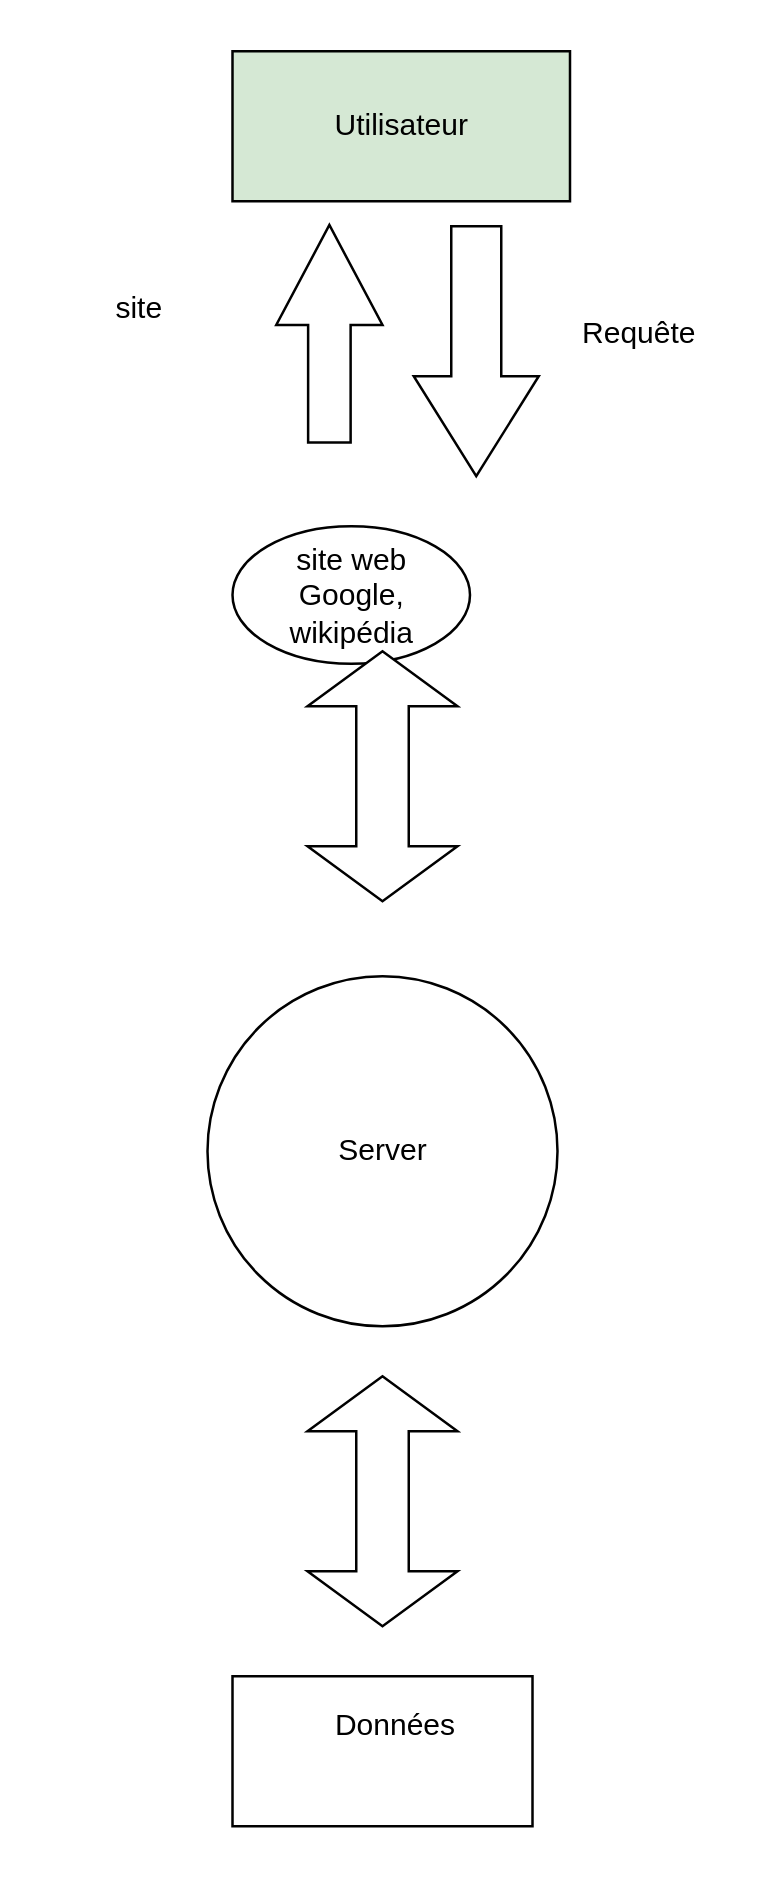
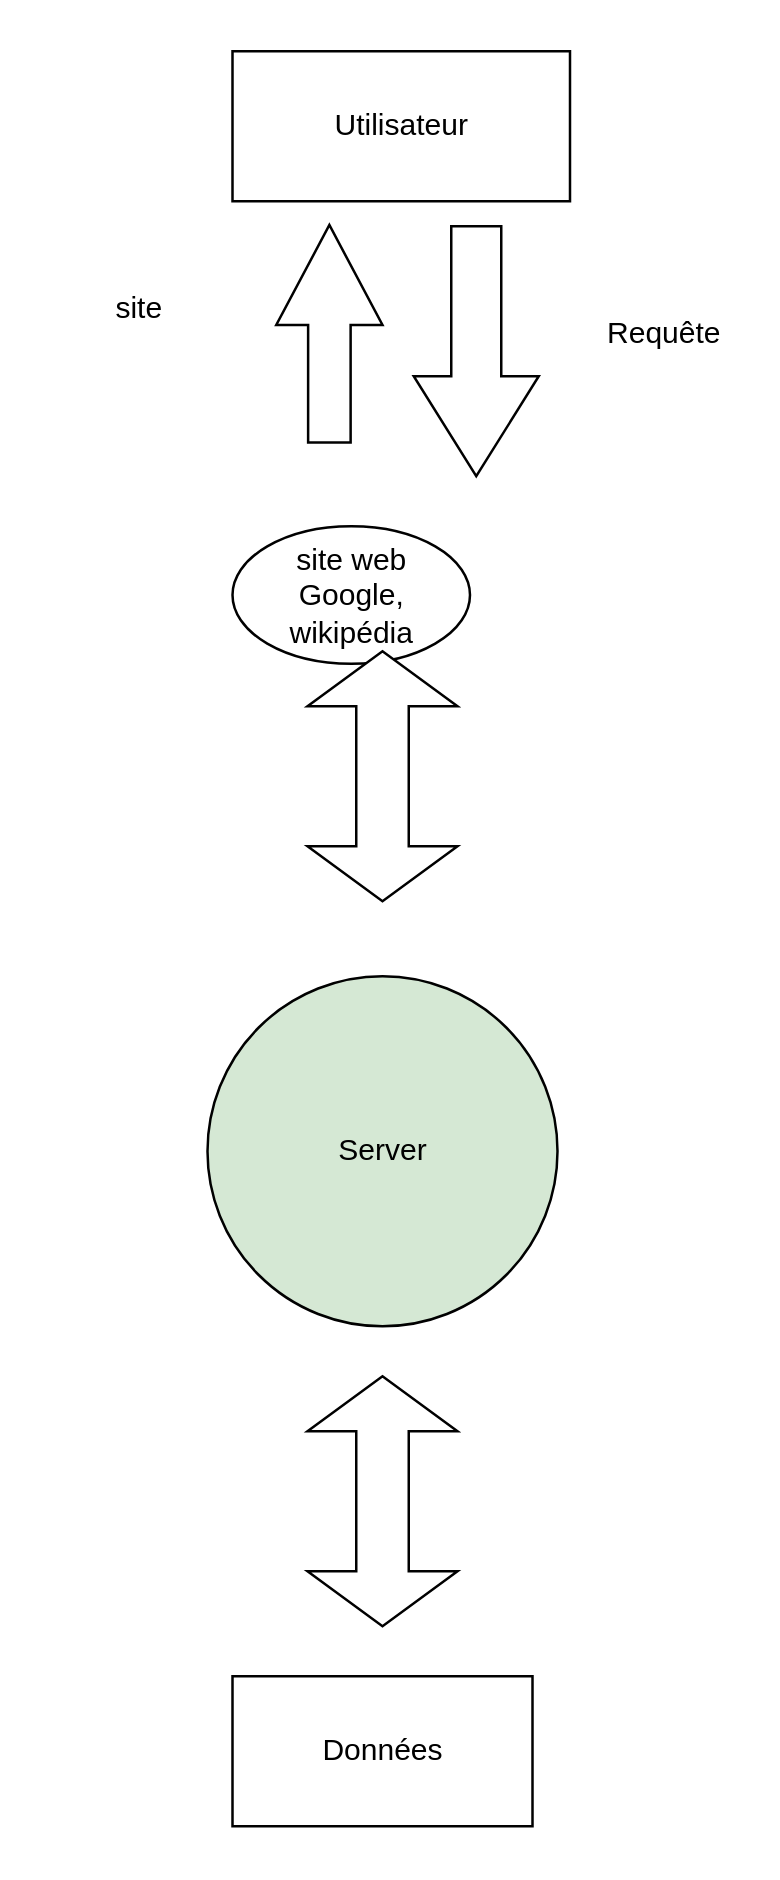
(401, 126) -> (401, 126)
(639, 334) -> (664, 334)
(383, 1151) -> (383, 1151)
(395, 1726) -> (383, 1751)
